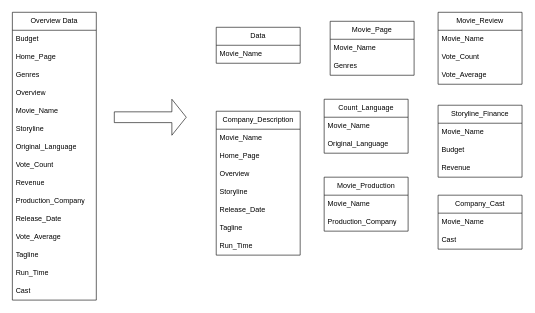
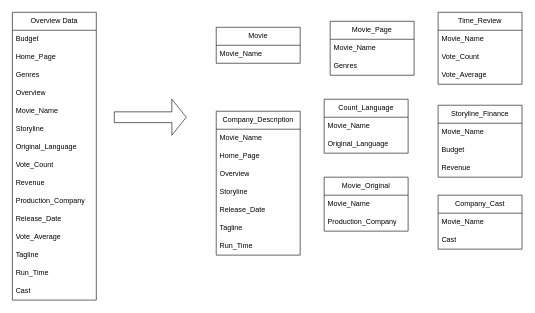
(480, 21) -> (480, 21)
(258, 36) -> (258, 36)
(366, 186) -> (366, 186)
